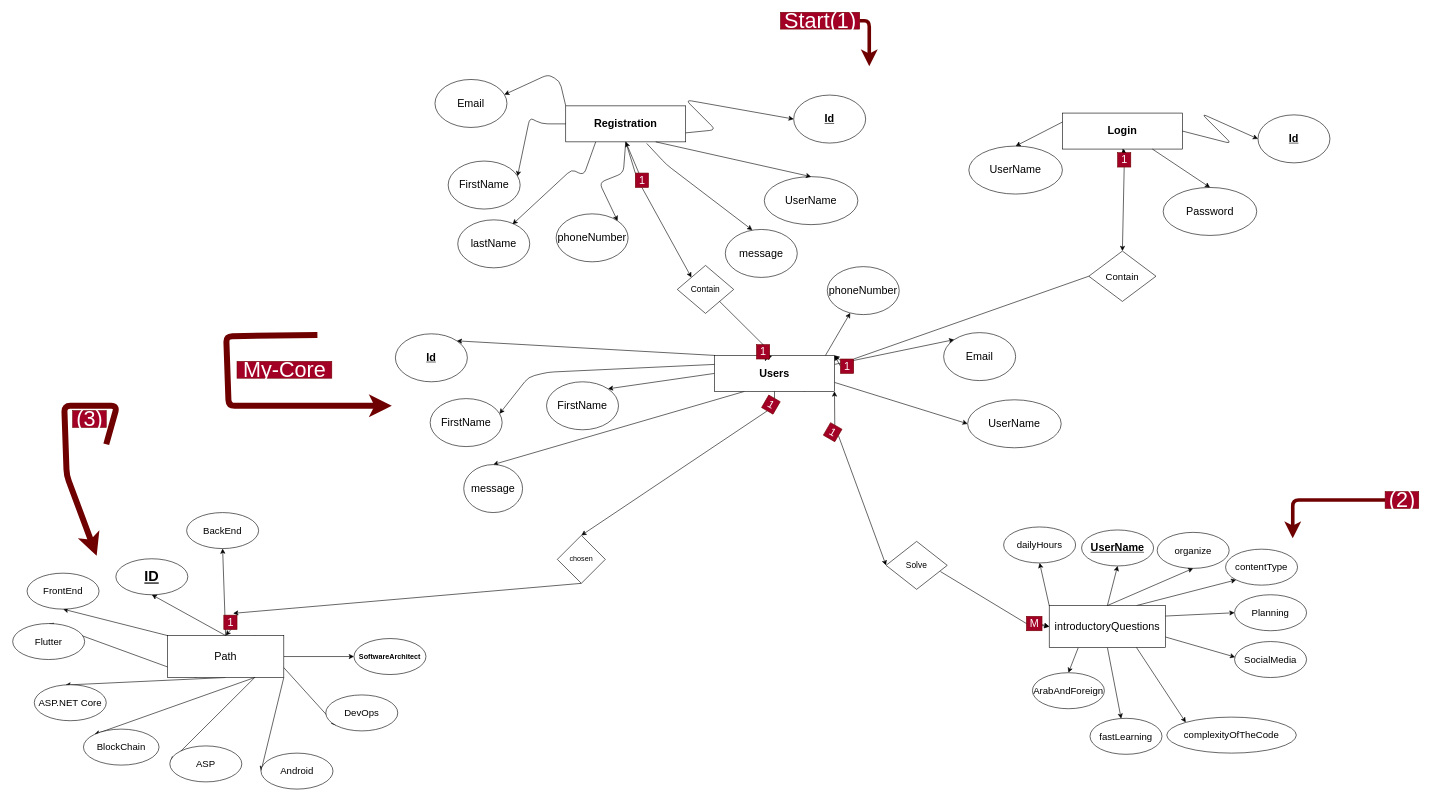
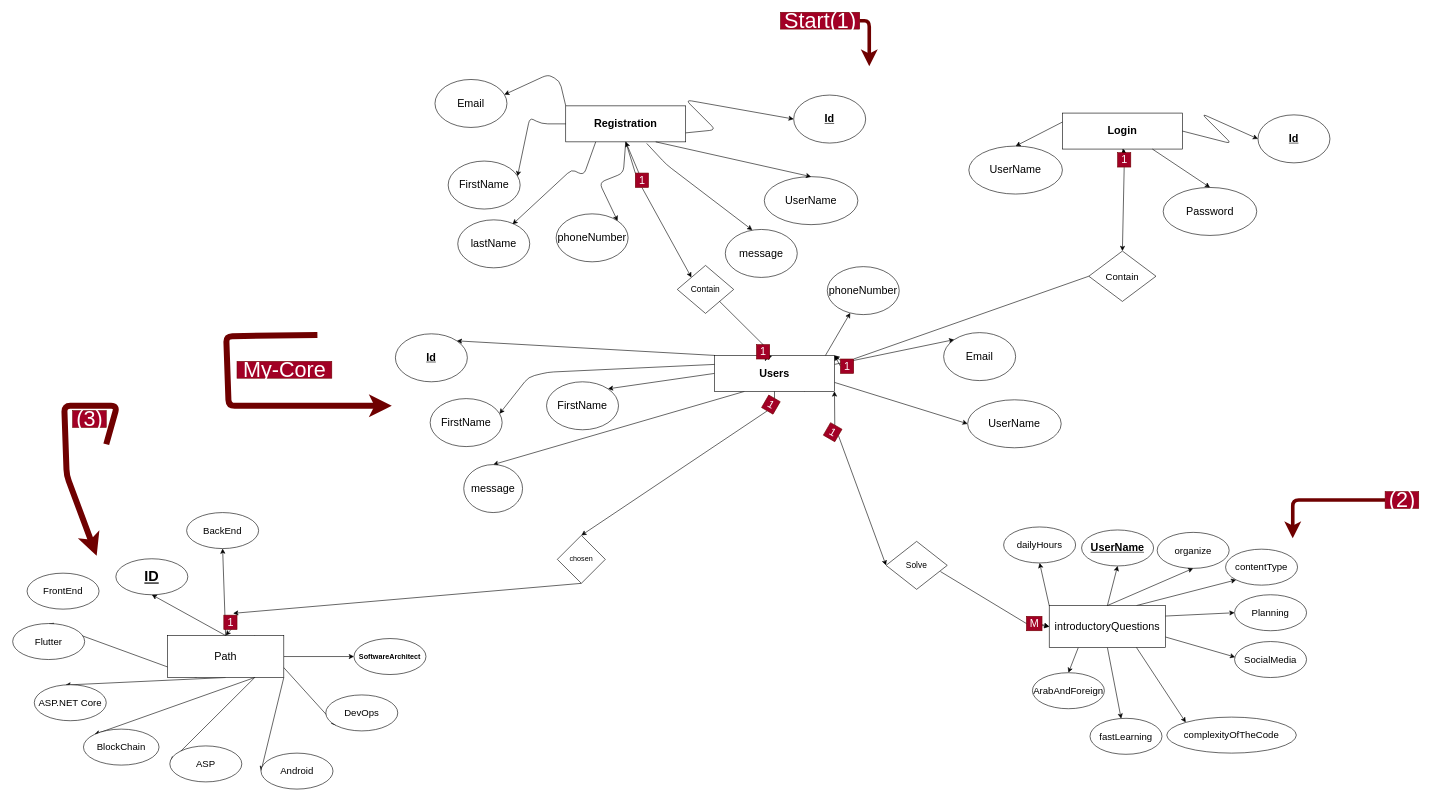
(117, 623) -> none
